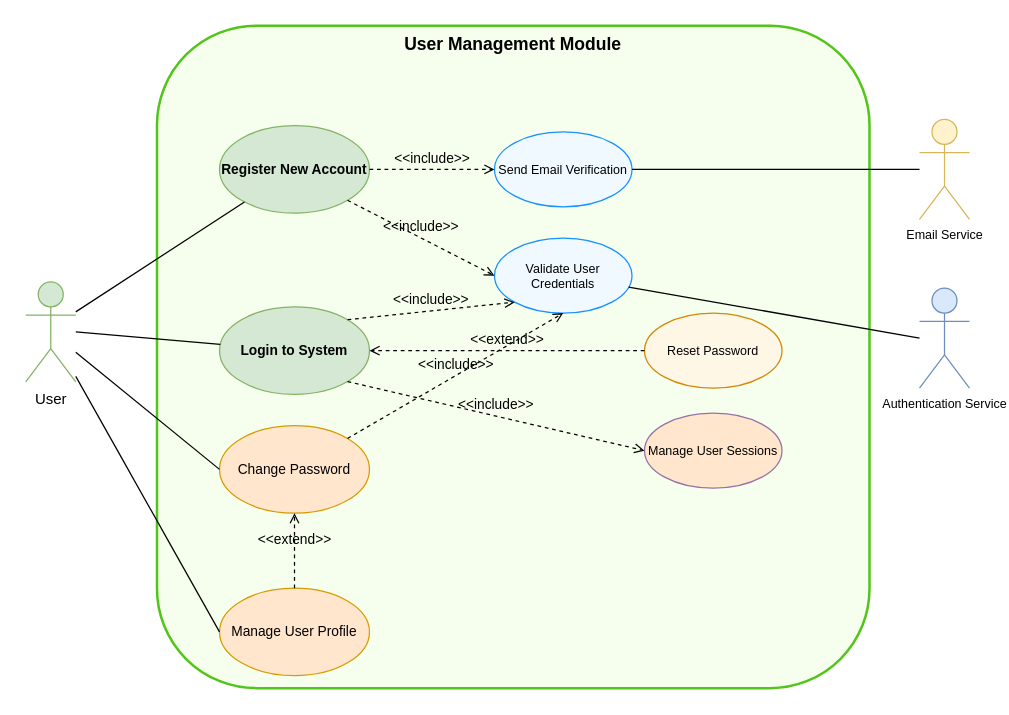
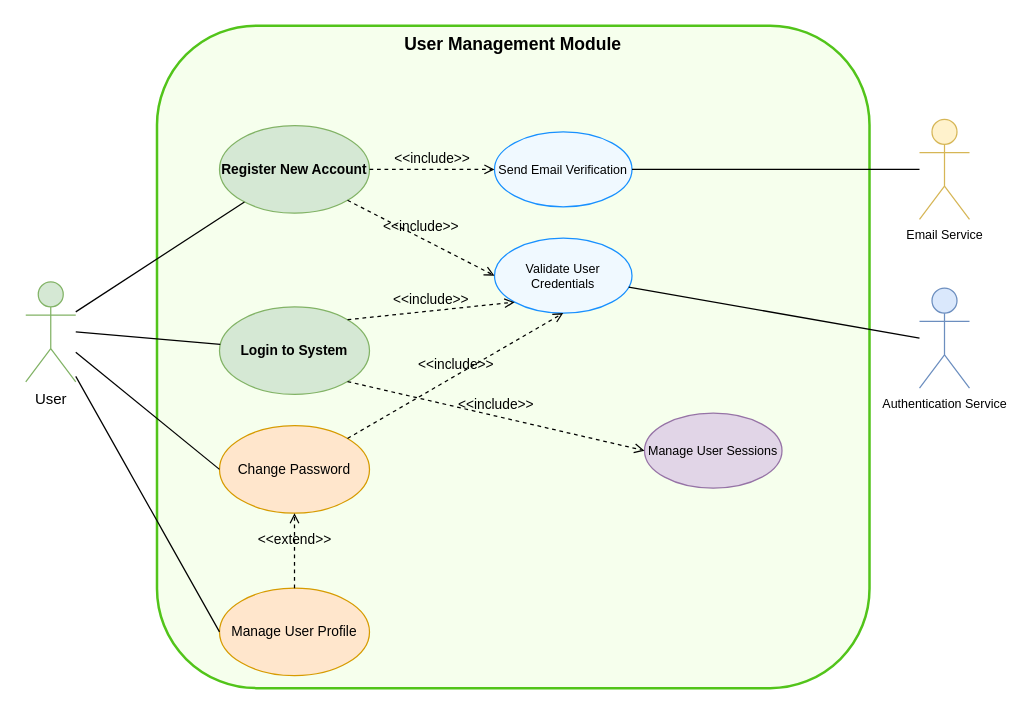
(573, 351) -> none
(713, 351) -> none
(713, 451) -> (713, 451)
